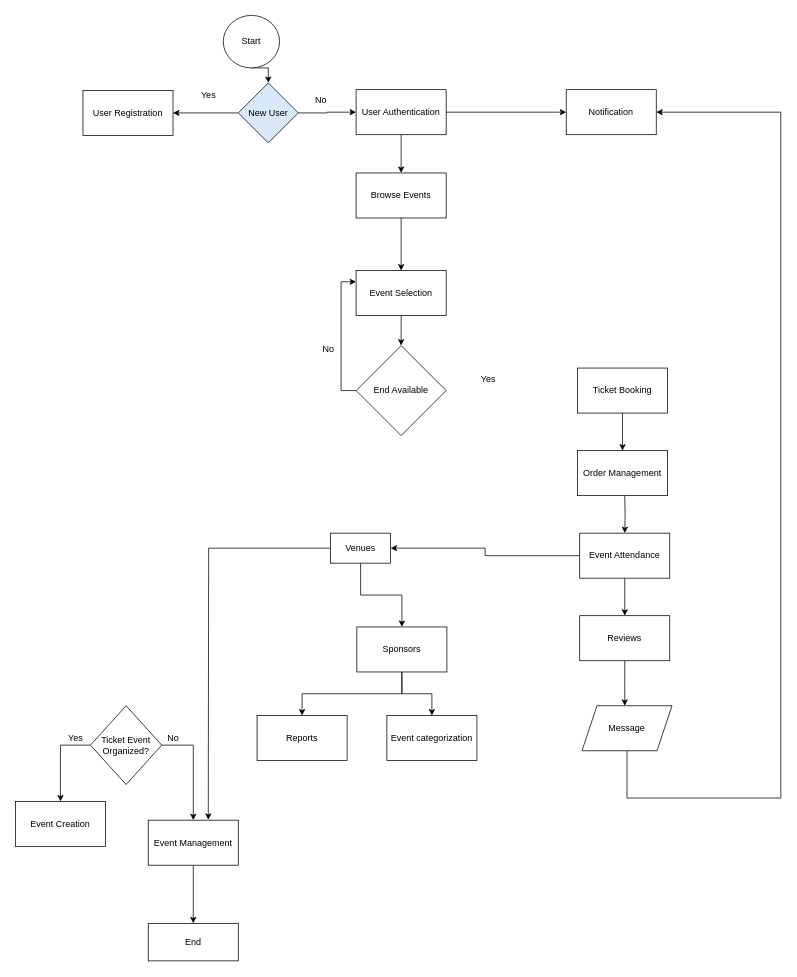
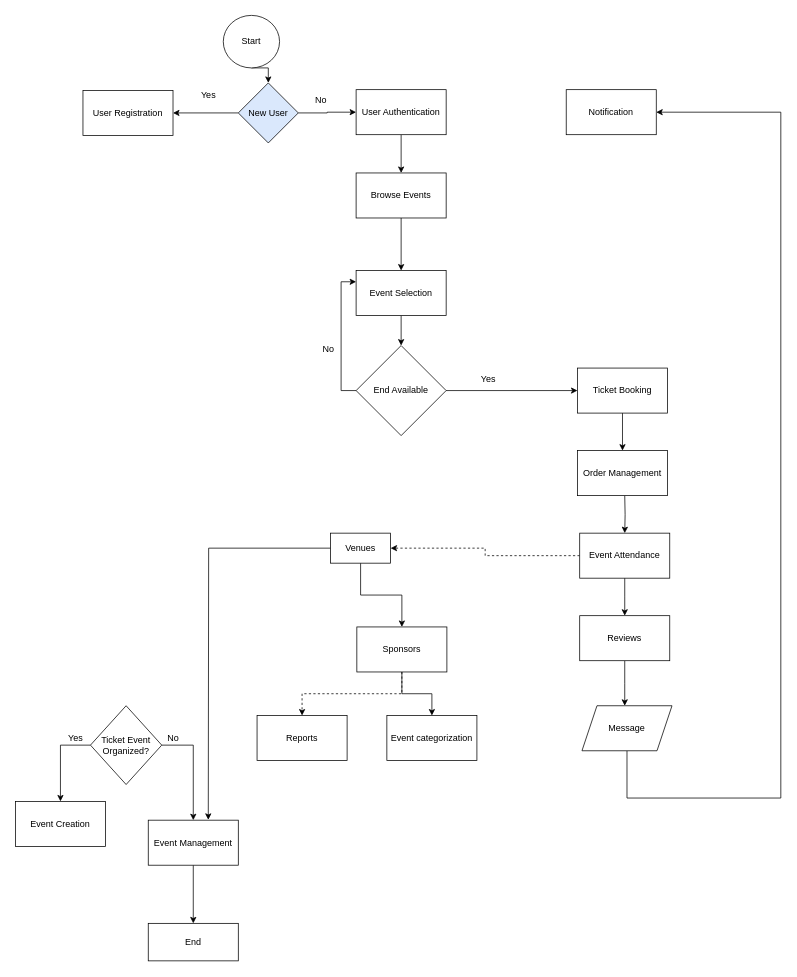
(503, 112) -> none
none -> (509, 390)
(485, 554) -> (485, 554)
(343, 693) -> (343, 693)
